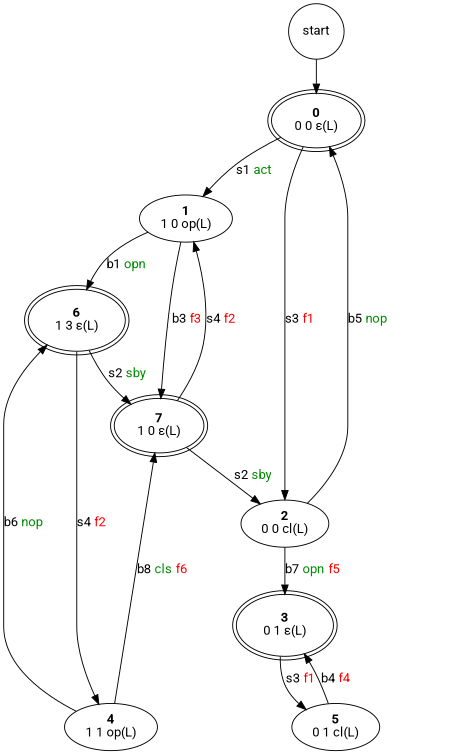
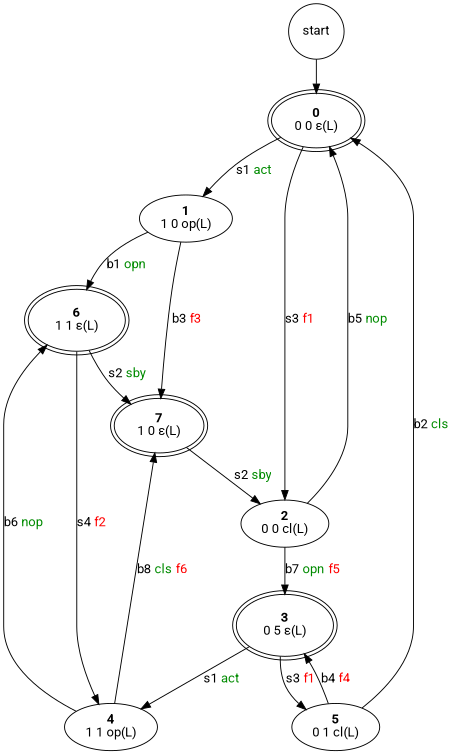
(77, 326) -> (77, 326)
(205, 328) -> none
none -> (413, 424)
(285, 631) -> (285, 631)
none -> (199, 675)
